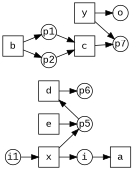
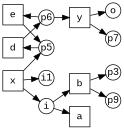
none -> (35, 17)
none -> (58, 18)
(49, 32) -> (113, 72)
(85, 46) -> none
(49, 60) -> (113, 100)
none -> (58, 98)
(26, 157) -> (27, 80)
